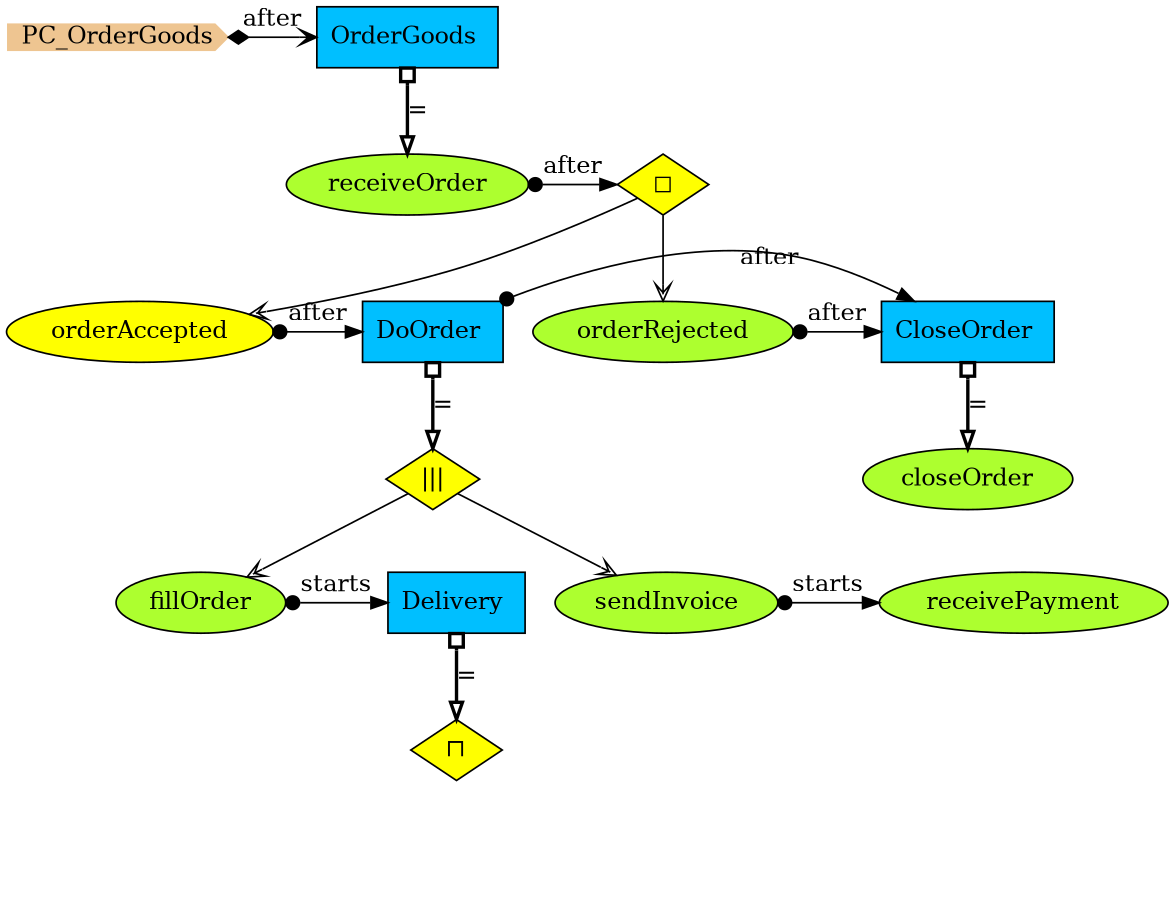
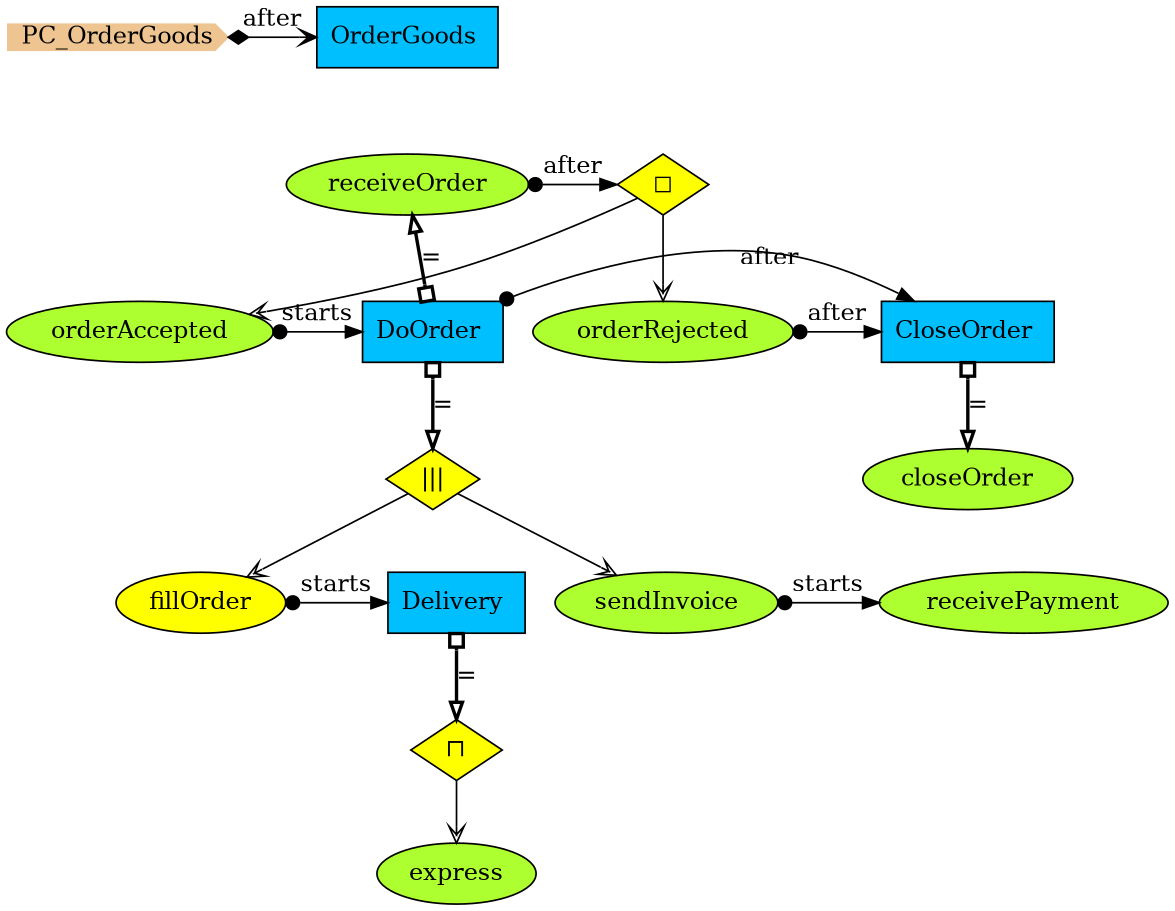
(407, 111) -> (420, 258)
(318, 314) -> (318, 314)
(140, 332) -> (140, 332)
(201, 603) -> (201, 603)
none -> (457, 874)
